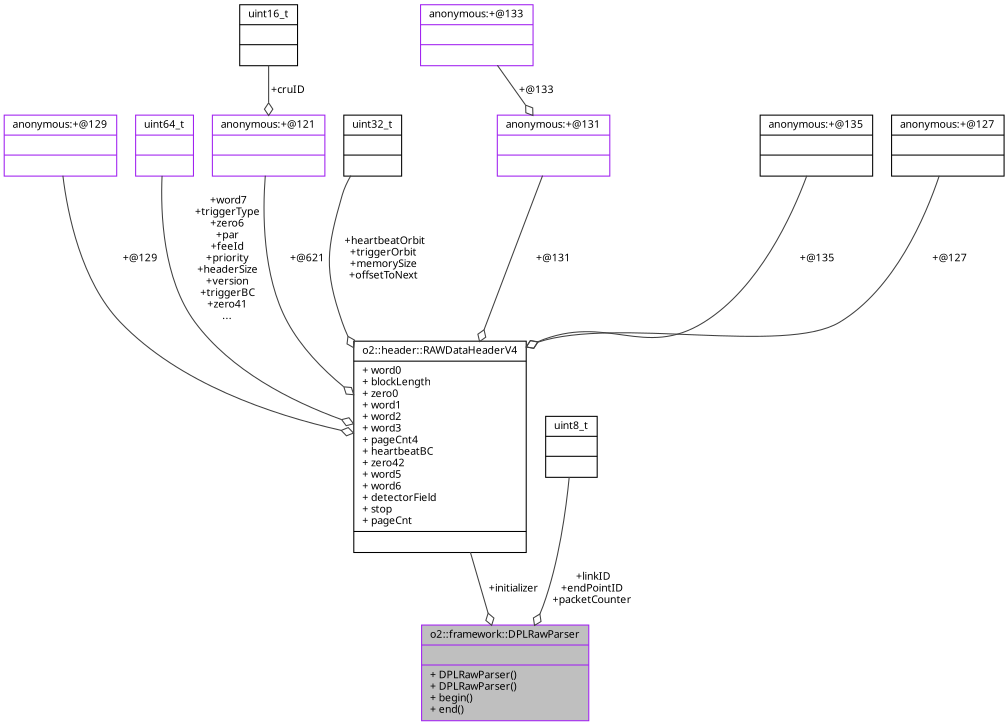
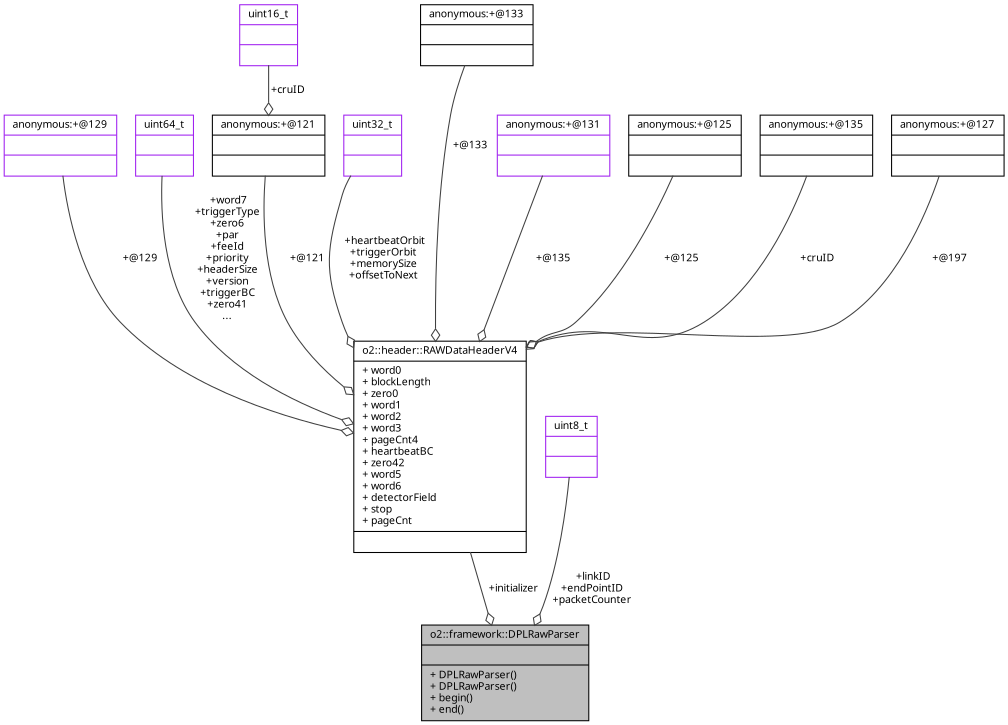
(269, 35) -> (269, 35)
(477, 35) -> (477, 35)
(511, 85) -> (440, 196)
(269, 146) -> (269, 146)
(373, 146) -> (373, 146)
none -> (685, 146)
(306, 259) -> (306, 259)
(553, 259) -> (553, 259)
(816, 259) -> (816, 259)
(949, 259) -> (949, 259)
(571, 447) -> (571, 447)
(505, 673) -> (505, 673)
